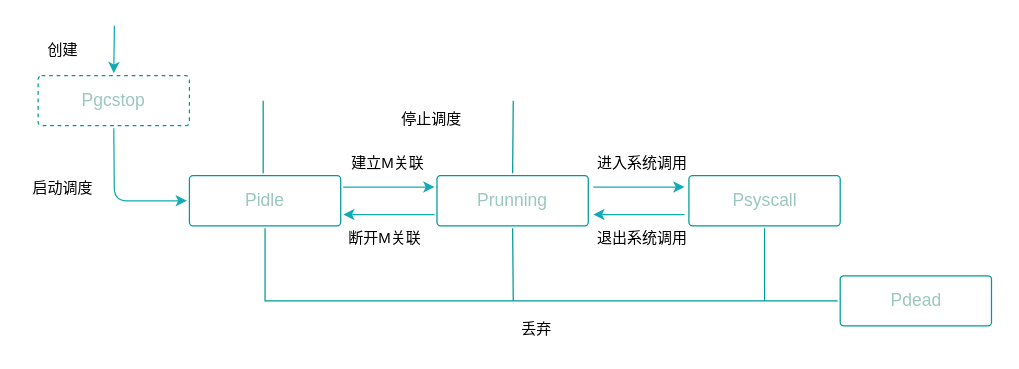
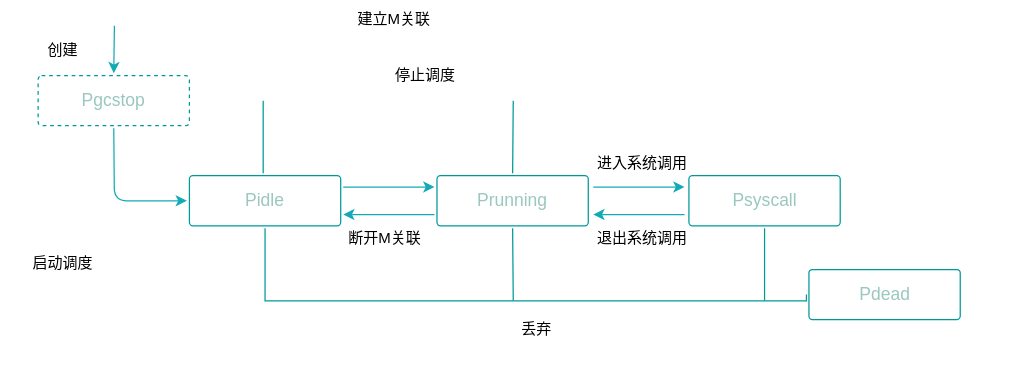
(432, 119) -> (426, 76)
(388, 163) -> (394, 19)
(63, 188) -> (63, 263)
(916, 301) -> (884, 294)
